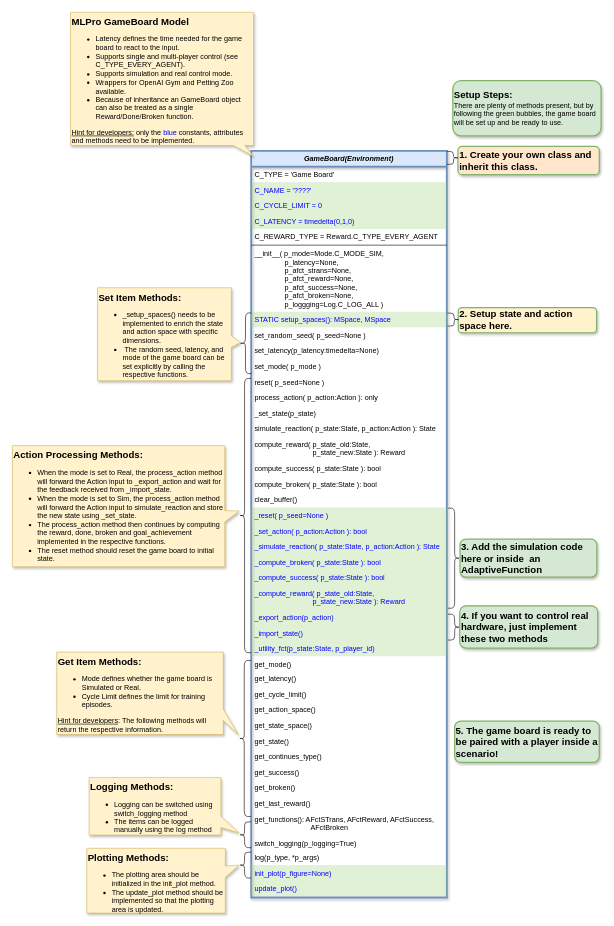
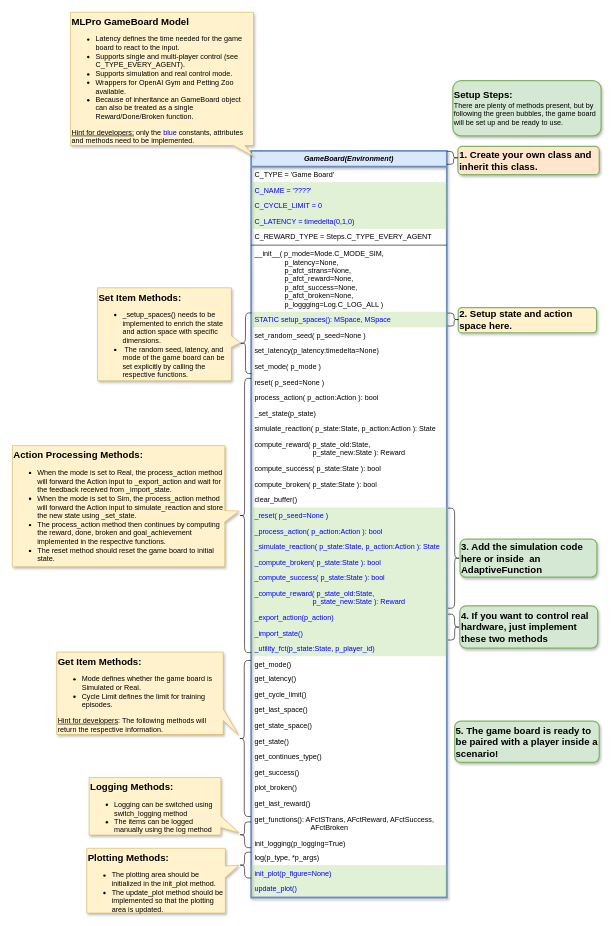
(334, 237) -> (332, 237)
(325, 398) -> (325, 398)
(319, 531) -> (327, 531)
(290, 710) -> (286, 710)
(279, 788) -> (280, 788)
(310, 843) -> (305, 843)
